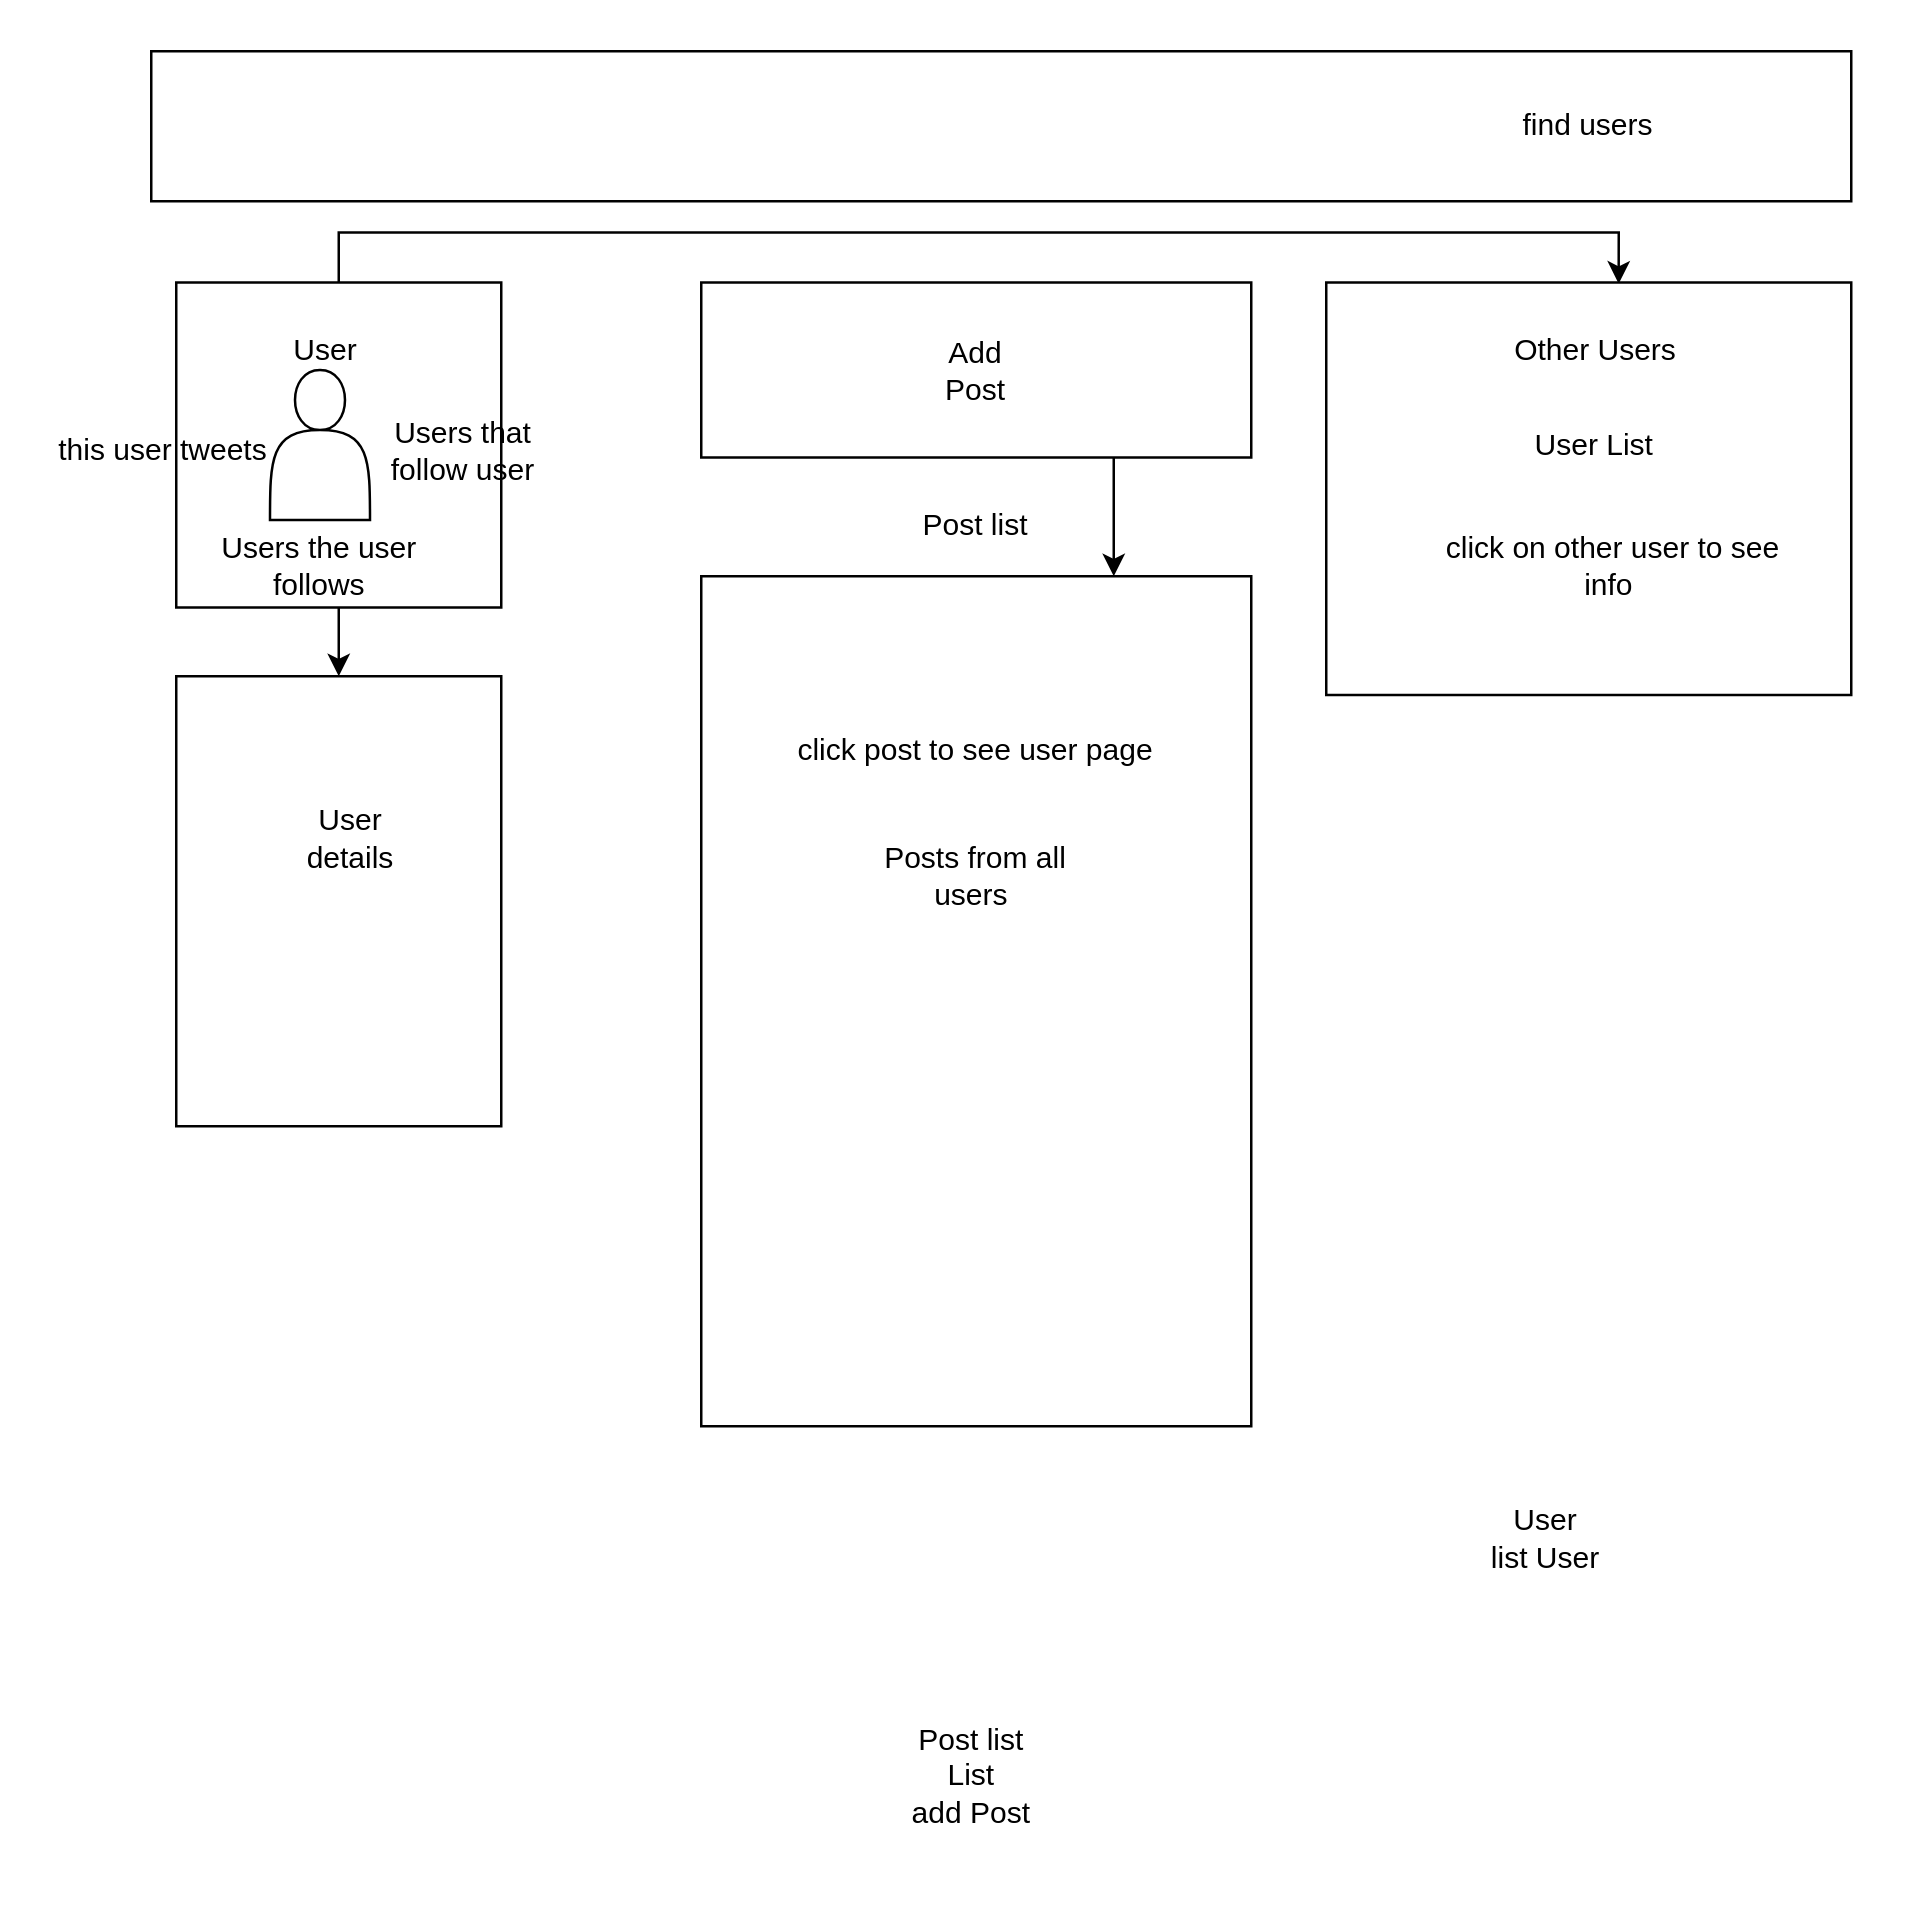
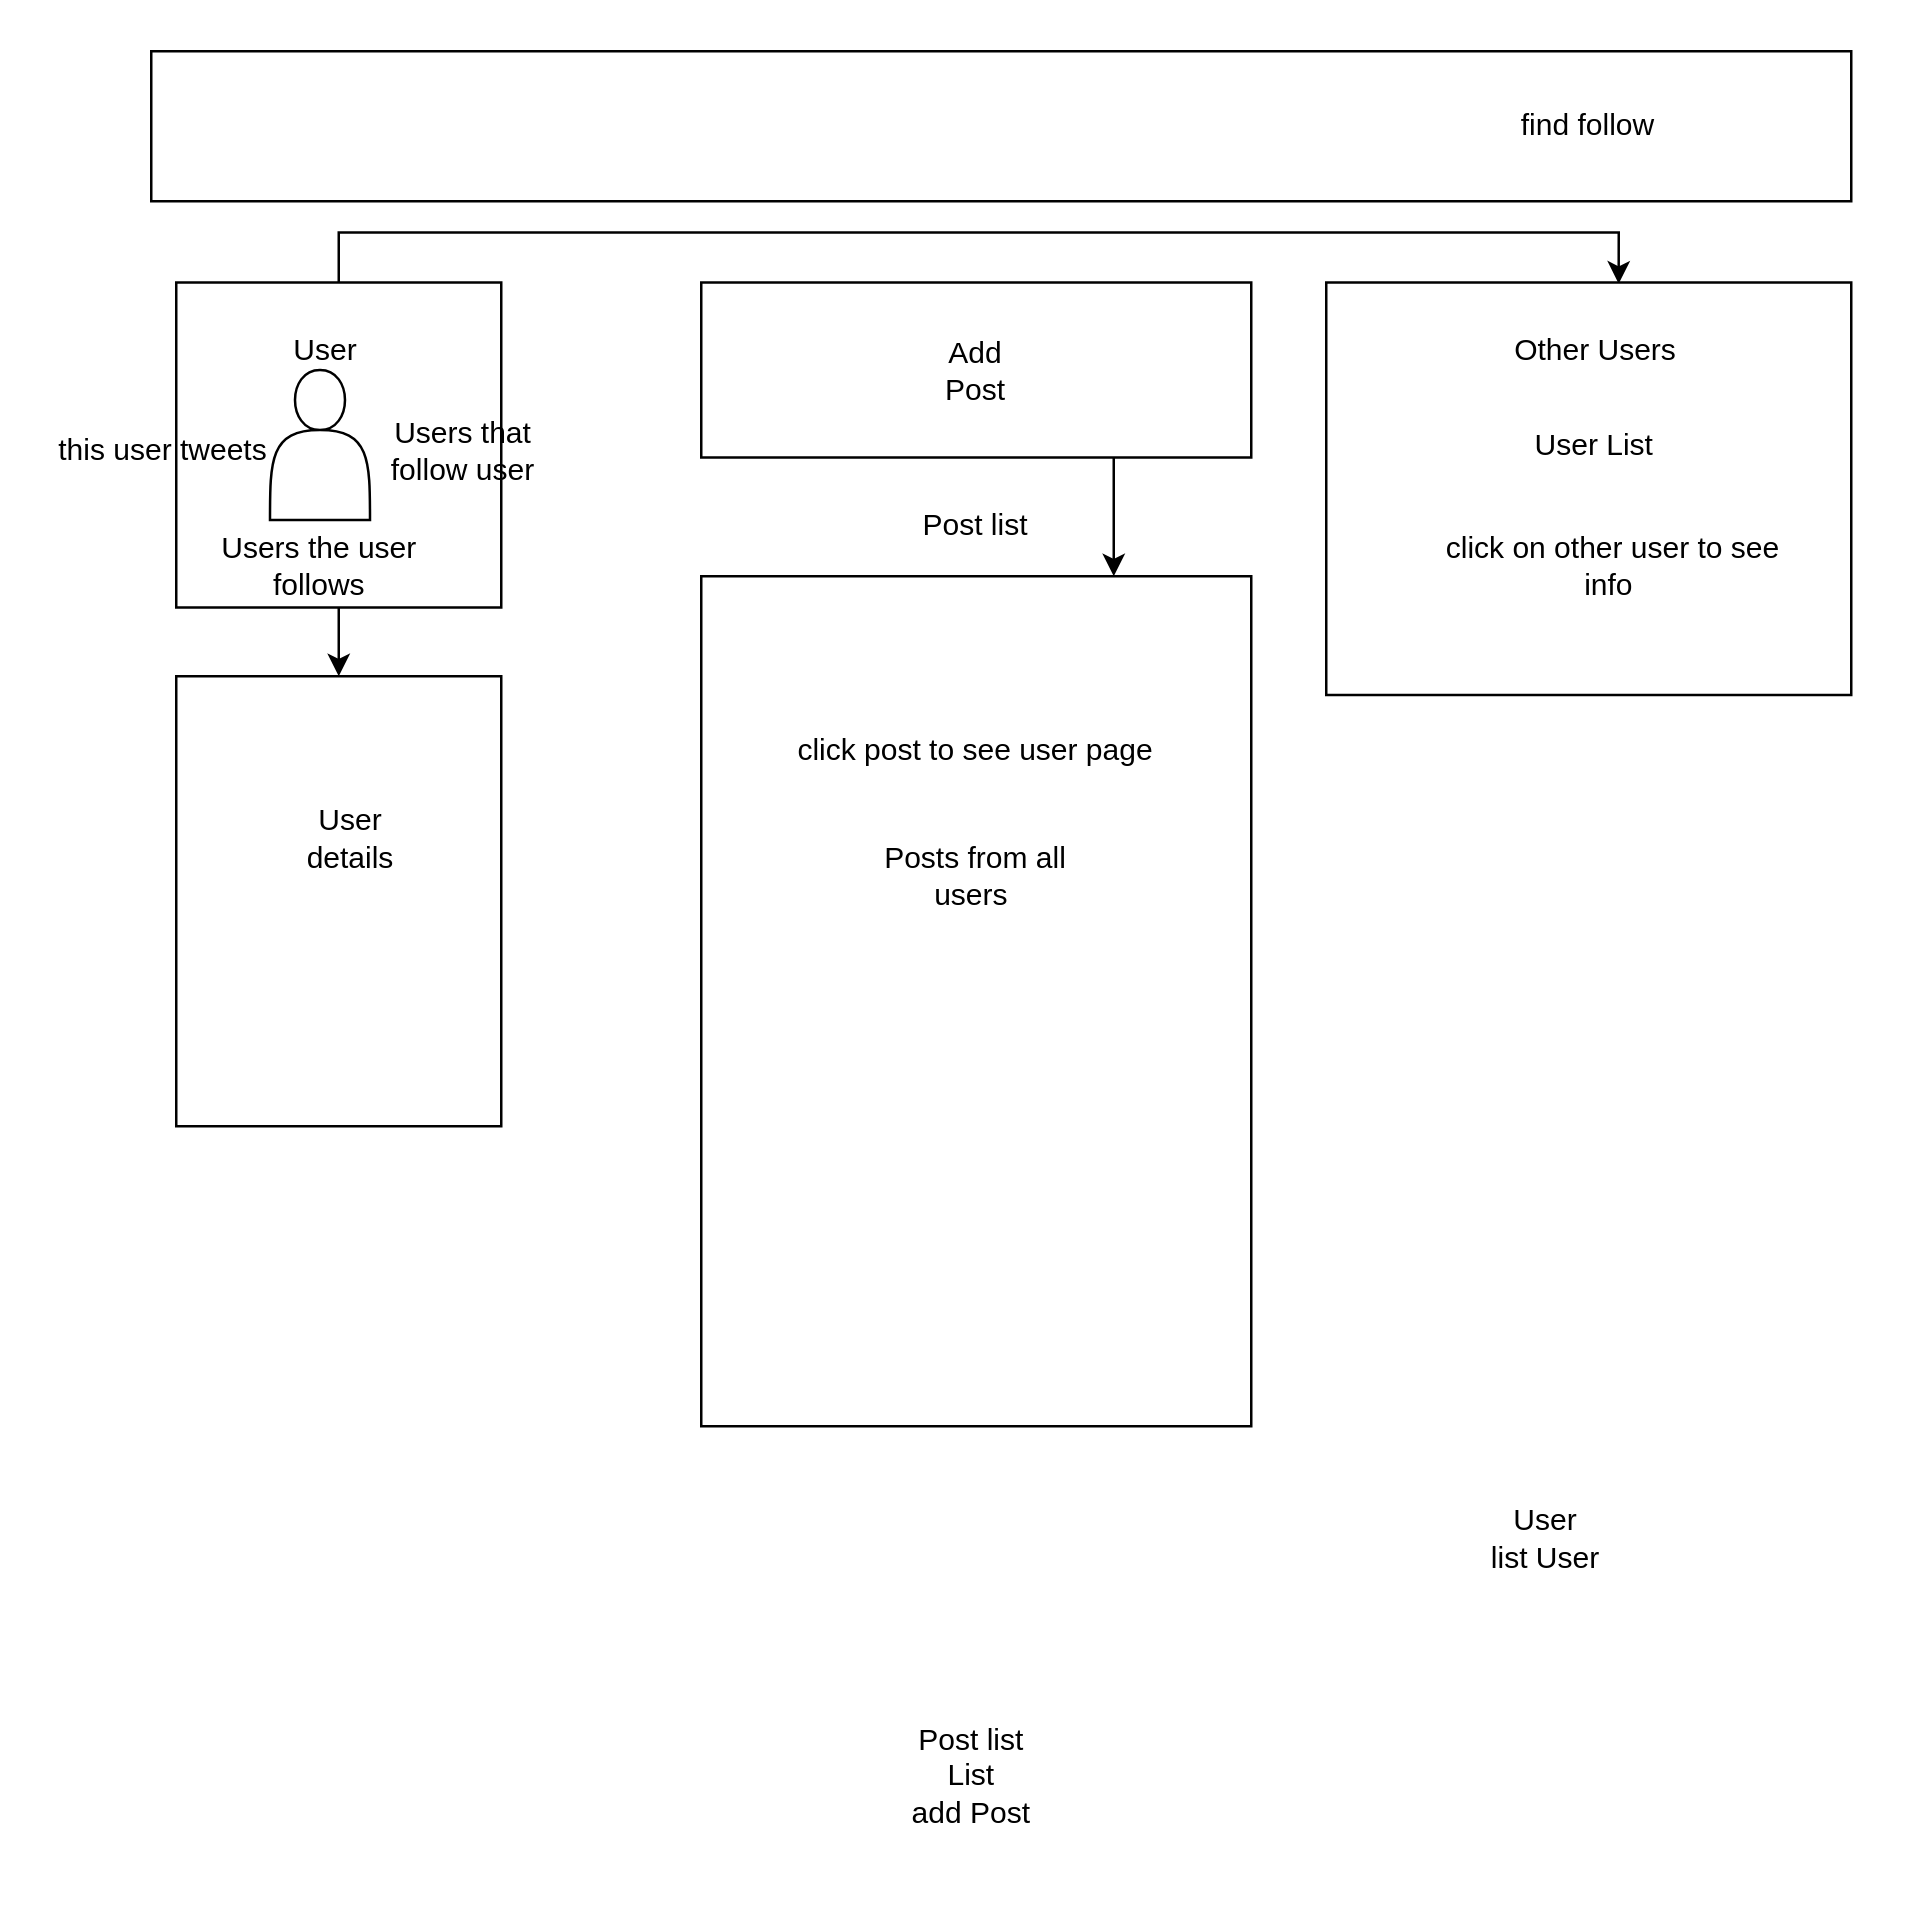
(1589, 126) -> (1589, 126)
